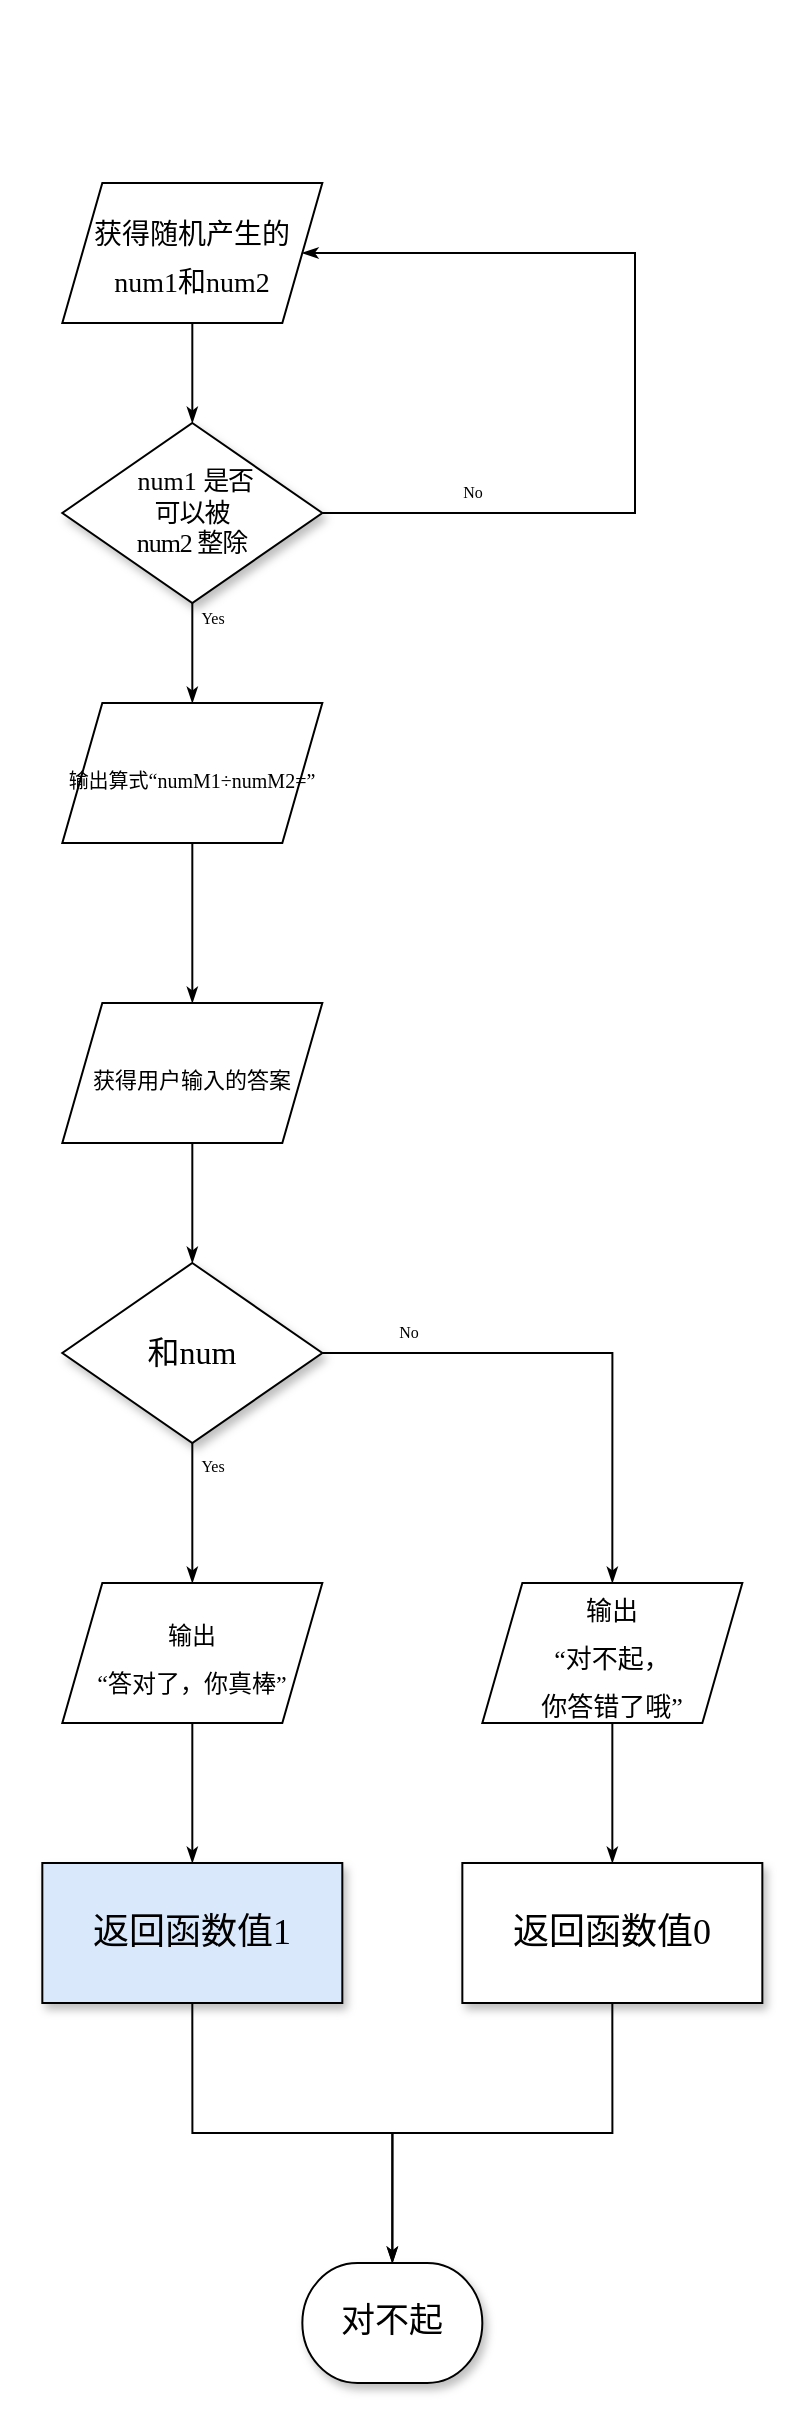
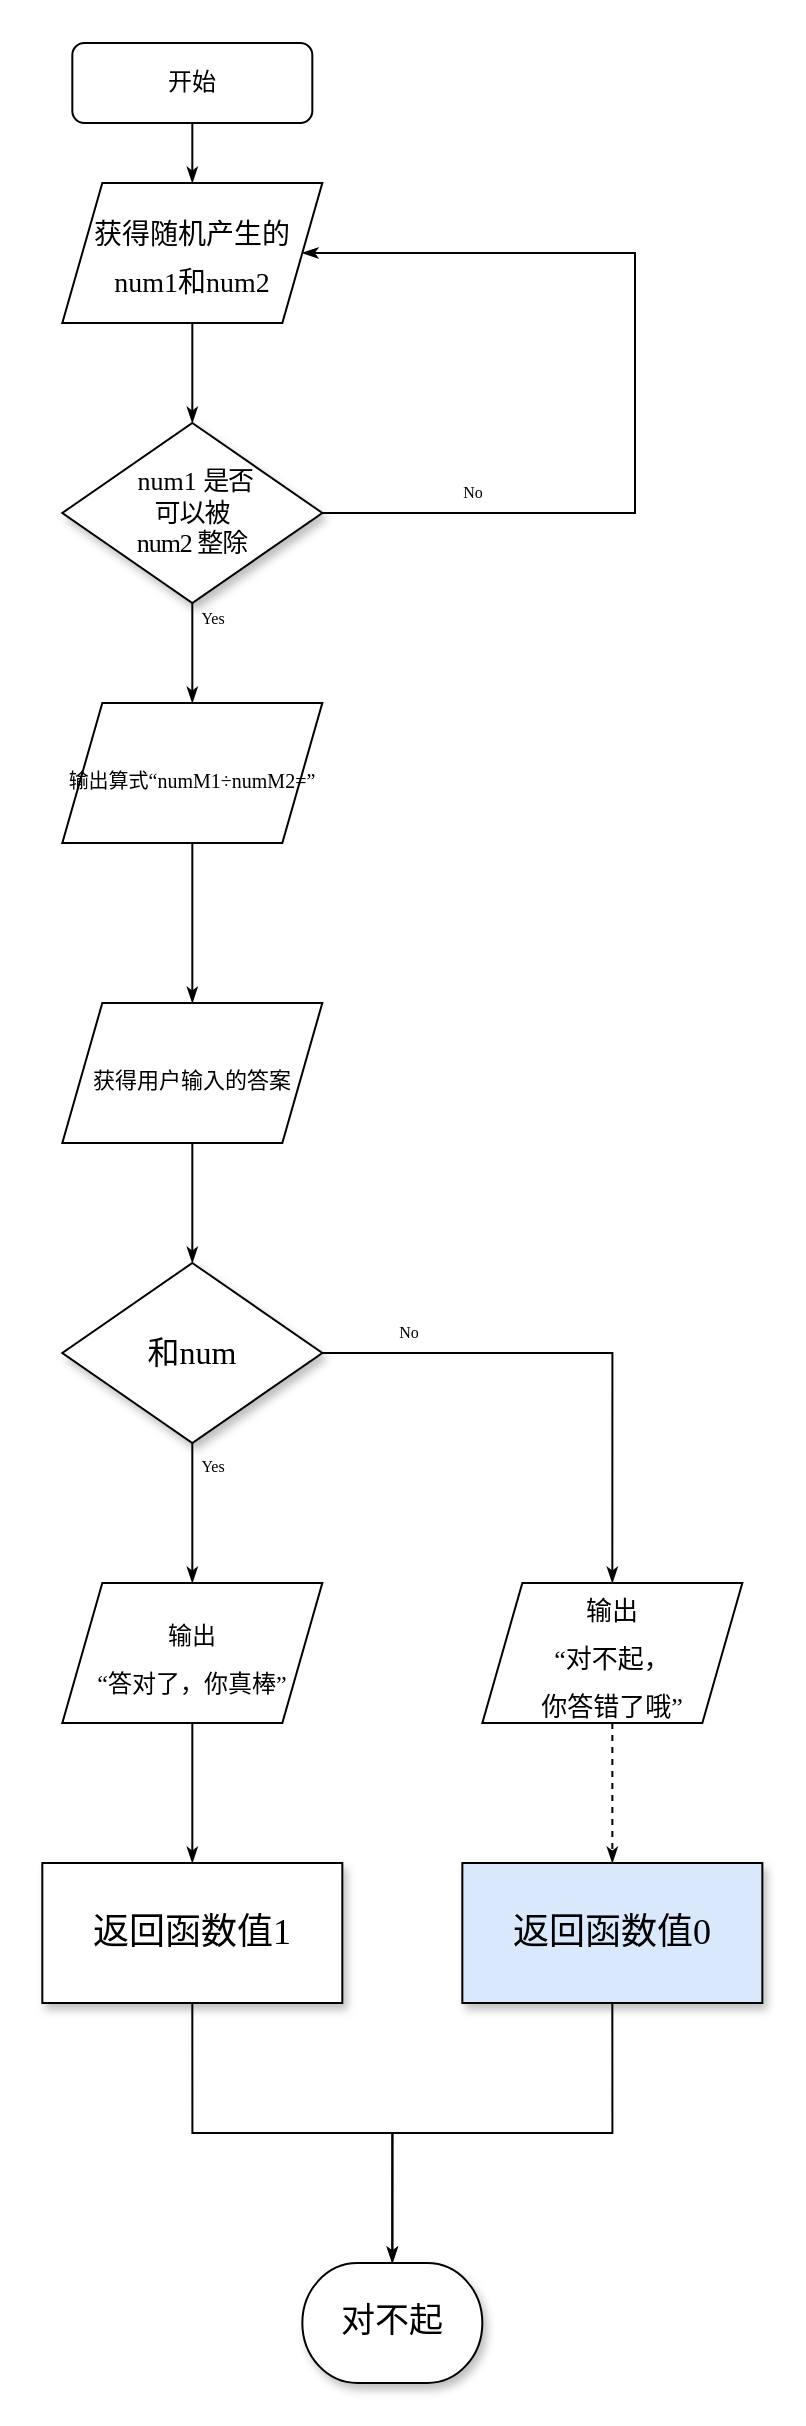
none -> (192, 83)
none -> (192, 147)
(612, 1788) -> (612, 1788)
(192, 1933) -> (192, 1933)
(612, 1933) -> (612, 1933)
